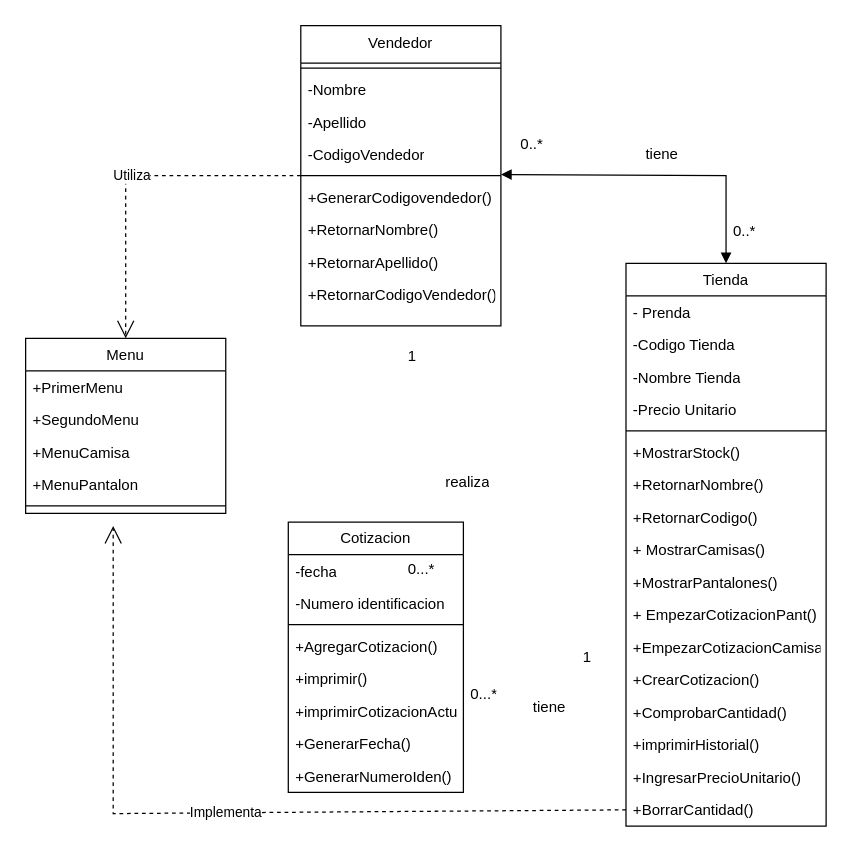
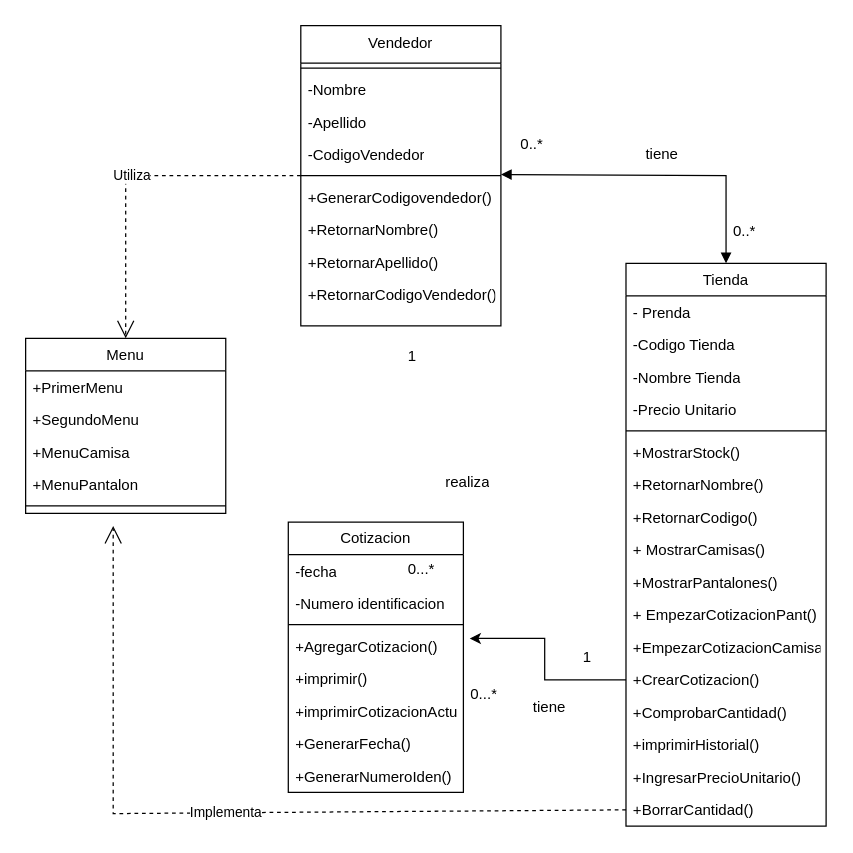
none -> (544, 665)
